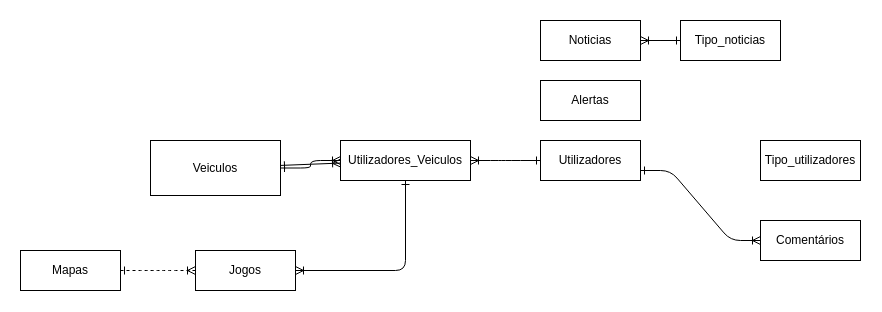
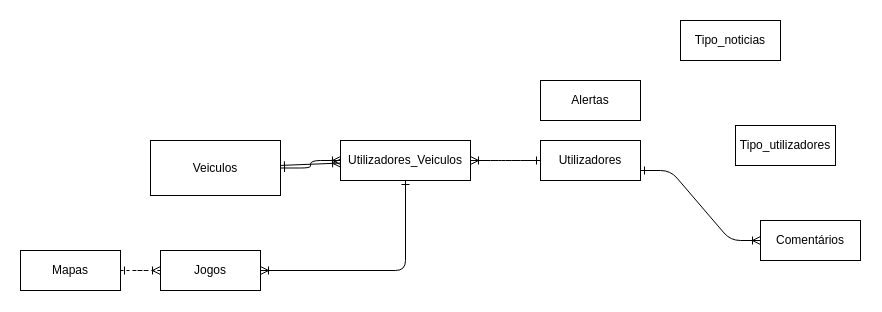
(591, 41) -> none
(659, 41) -> none
(811, 161) -> (786, 146)
(246, 271) -> (211, 271)
